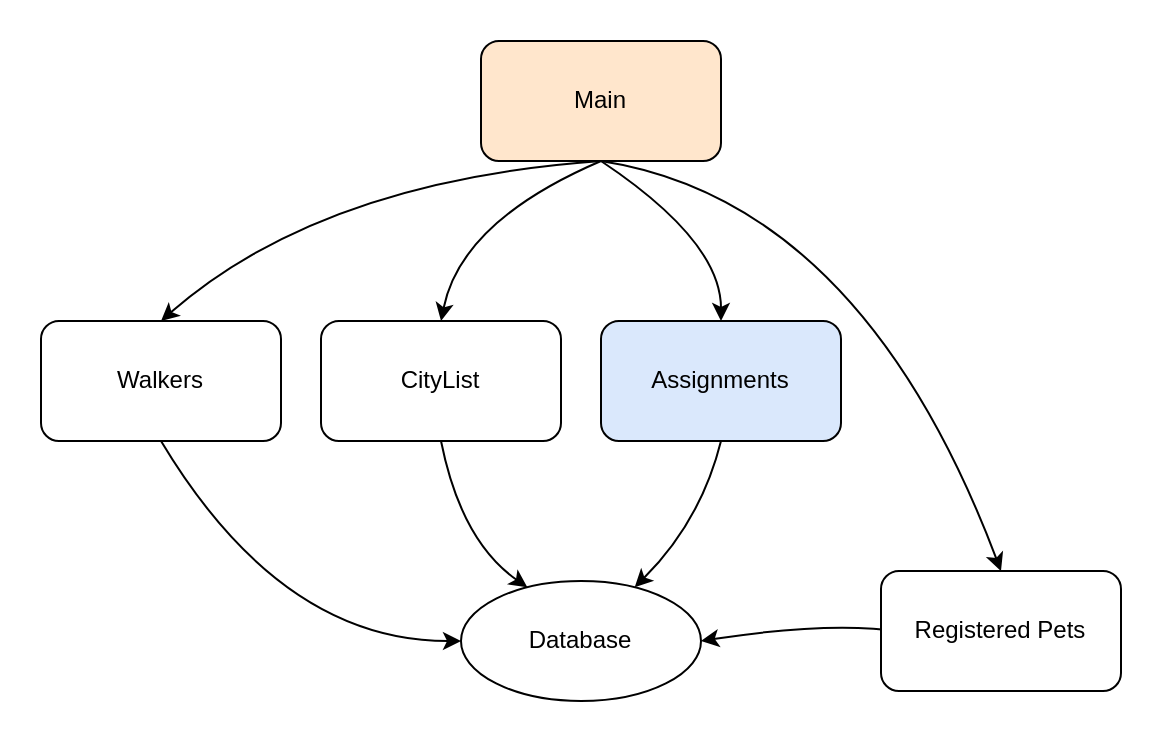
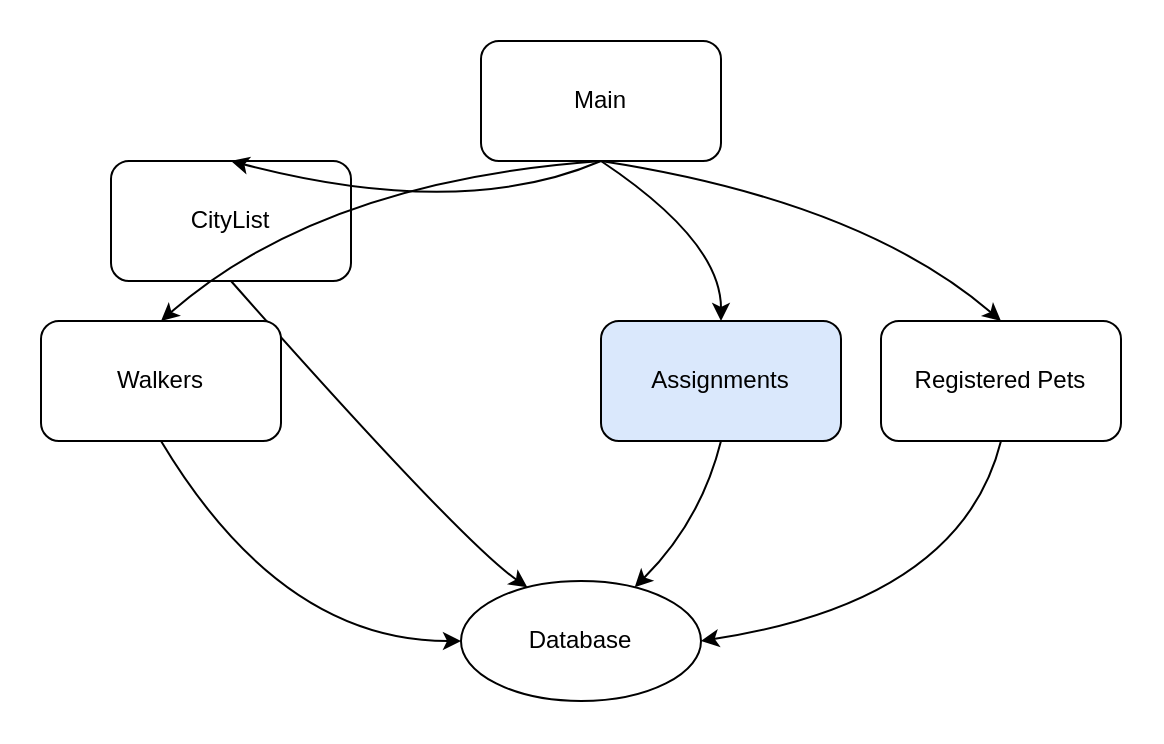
(601, 101) -> (601, 101)
(441, 381) -> (231, 221)
(1001, 631) -> (1001, 381)
